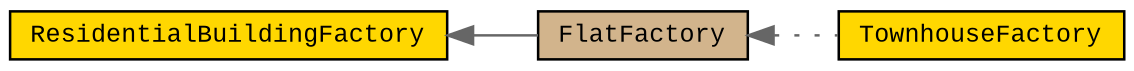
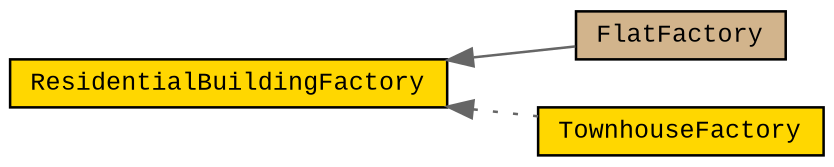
(806, 35) -> (505, 113)
